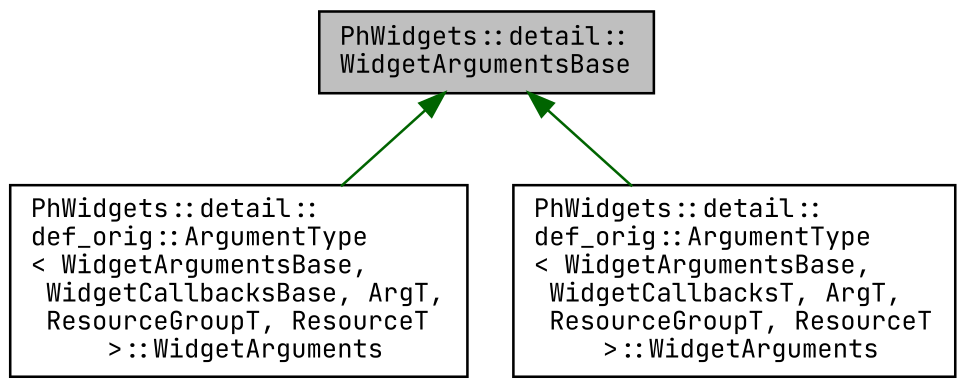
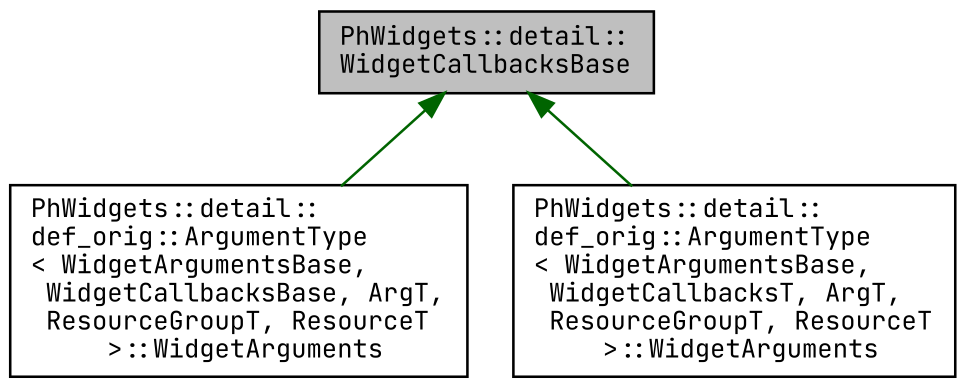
(487, 52) -> (487, 52)
